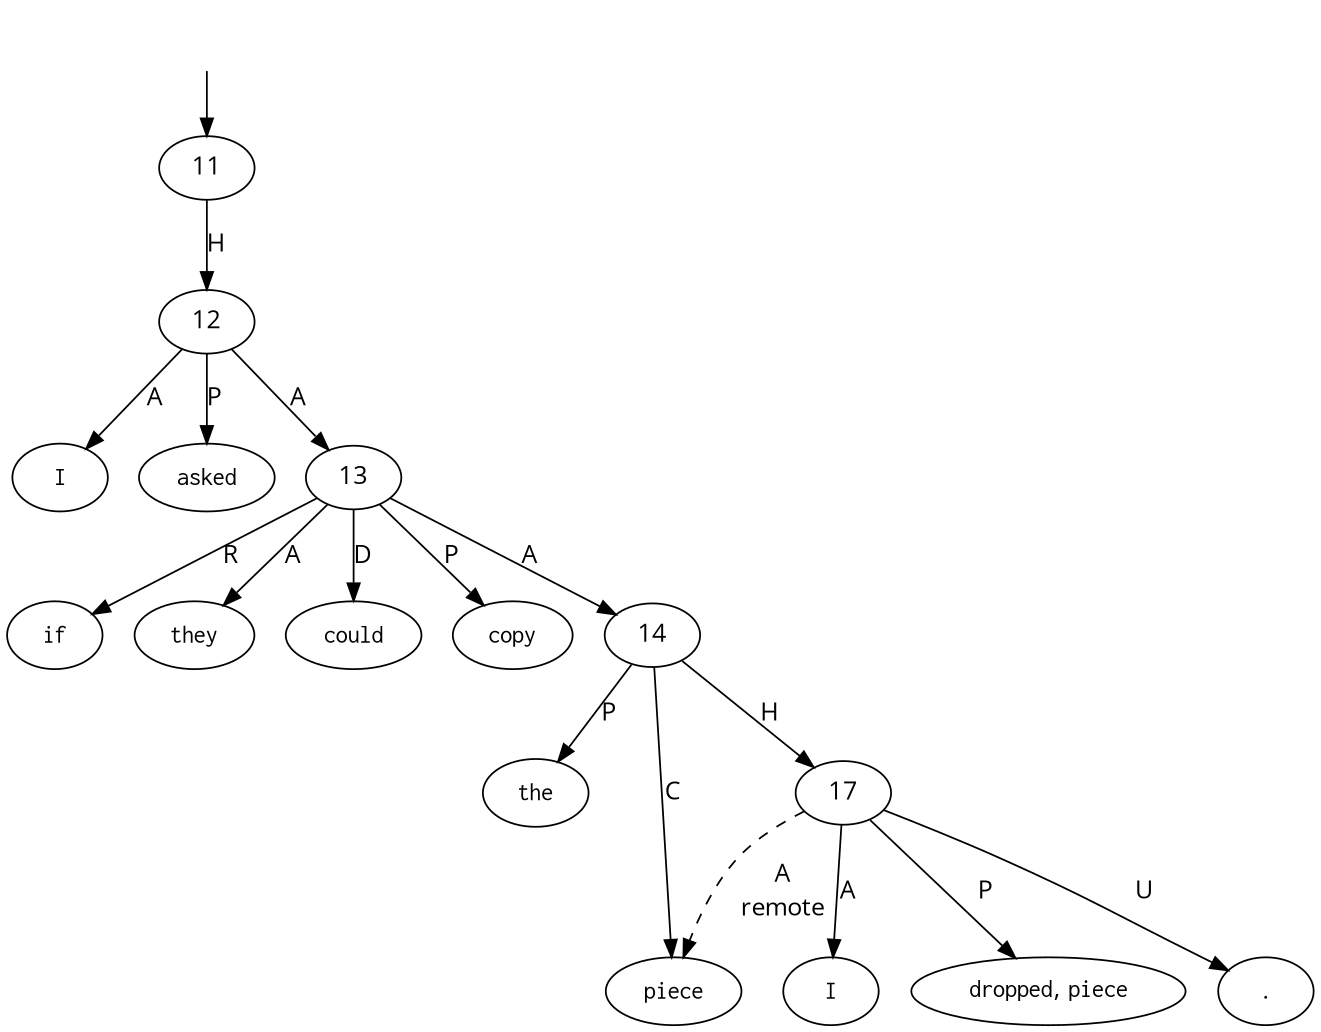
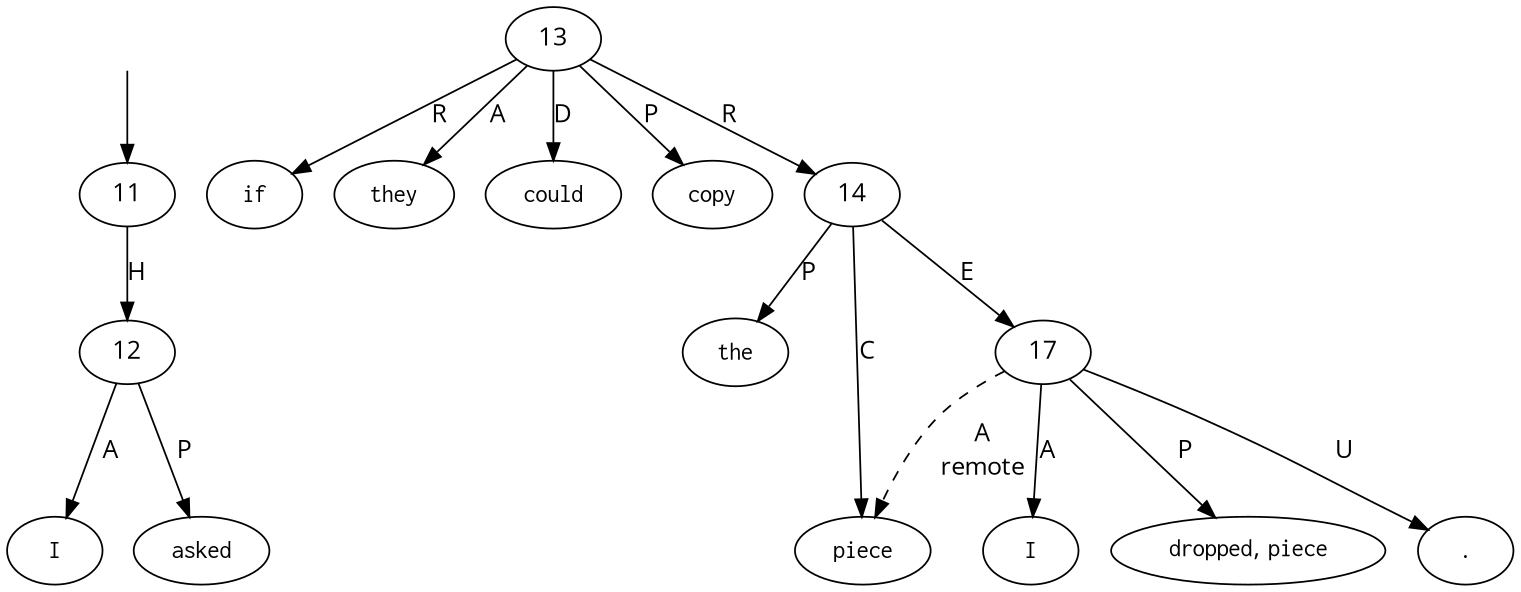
(274, 393) -> none
(530, 556) -> (730, 116)
(770, 714) -> (967, 273)
